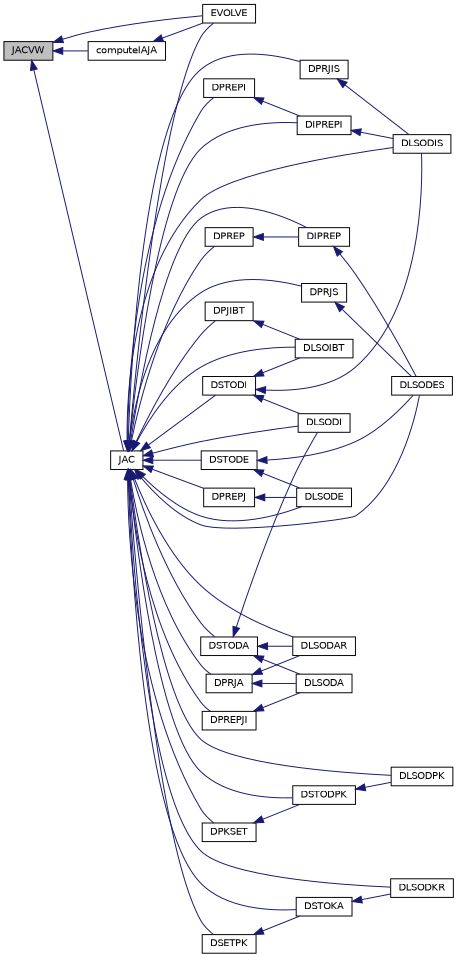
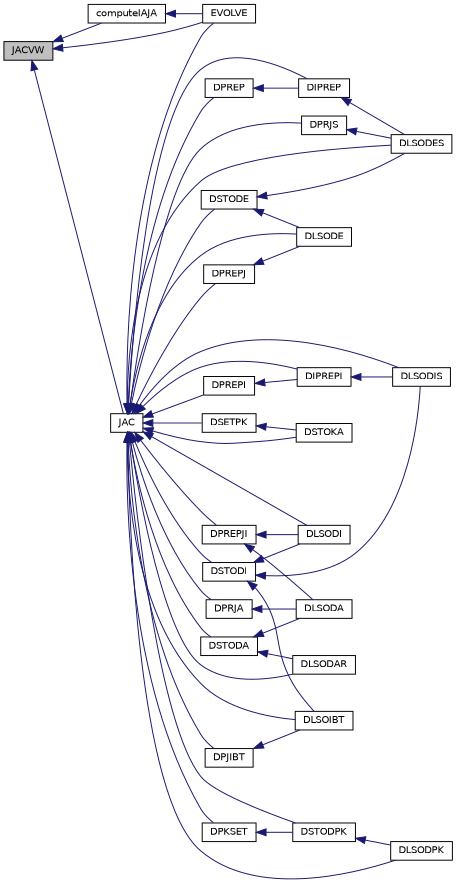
(324, 70) -> none
(270, 533) -> (282, 535)
(285, 661) -> none
(422, 888) -> none
